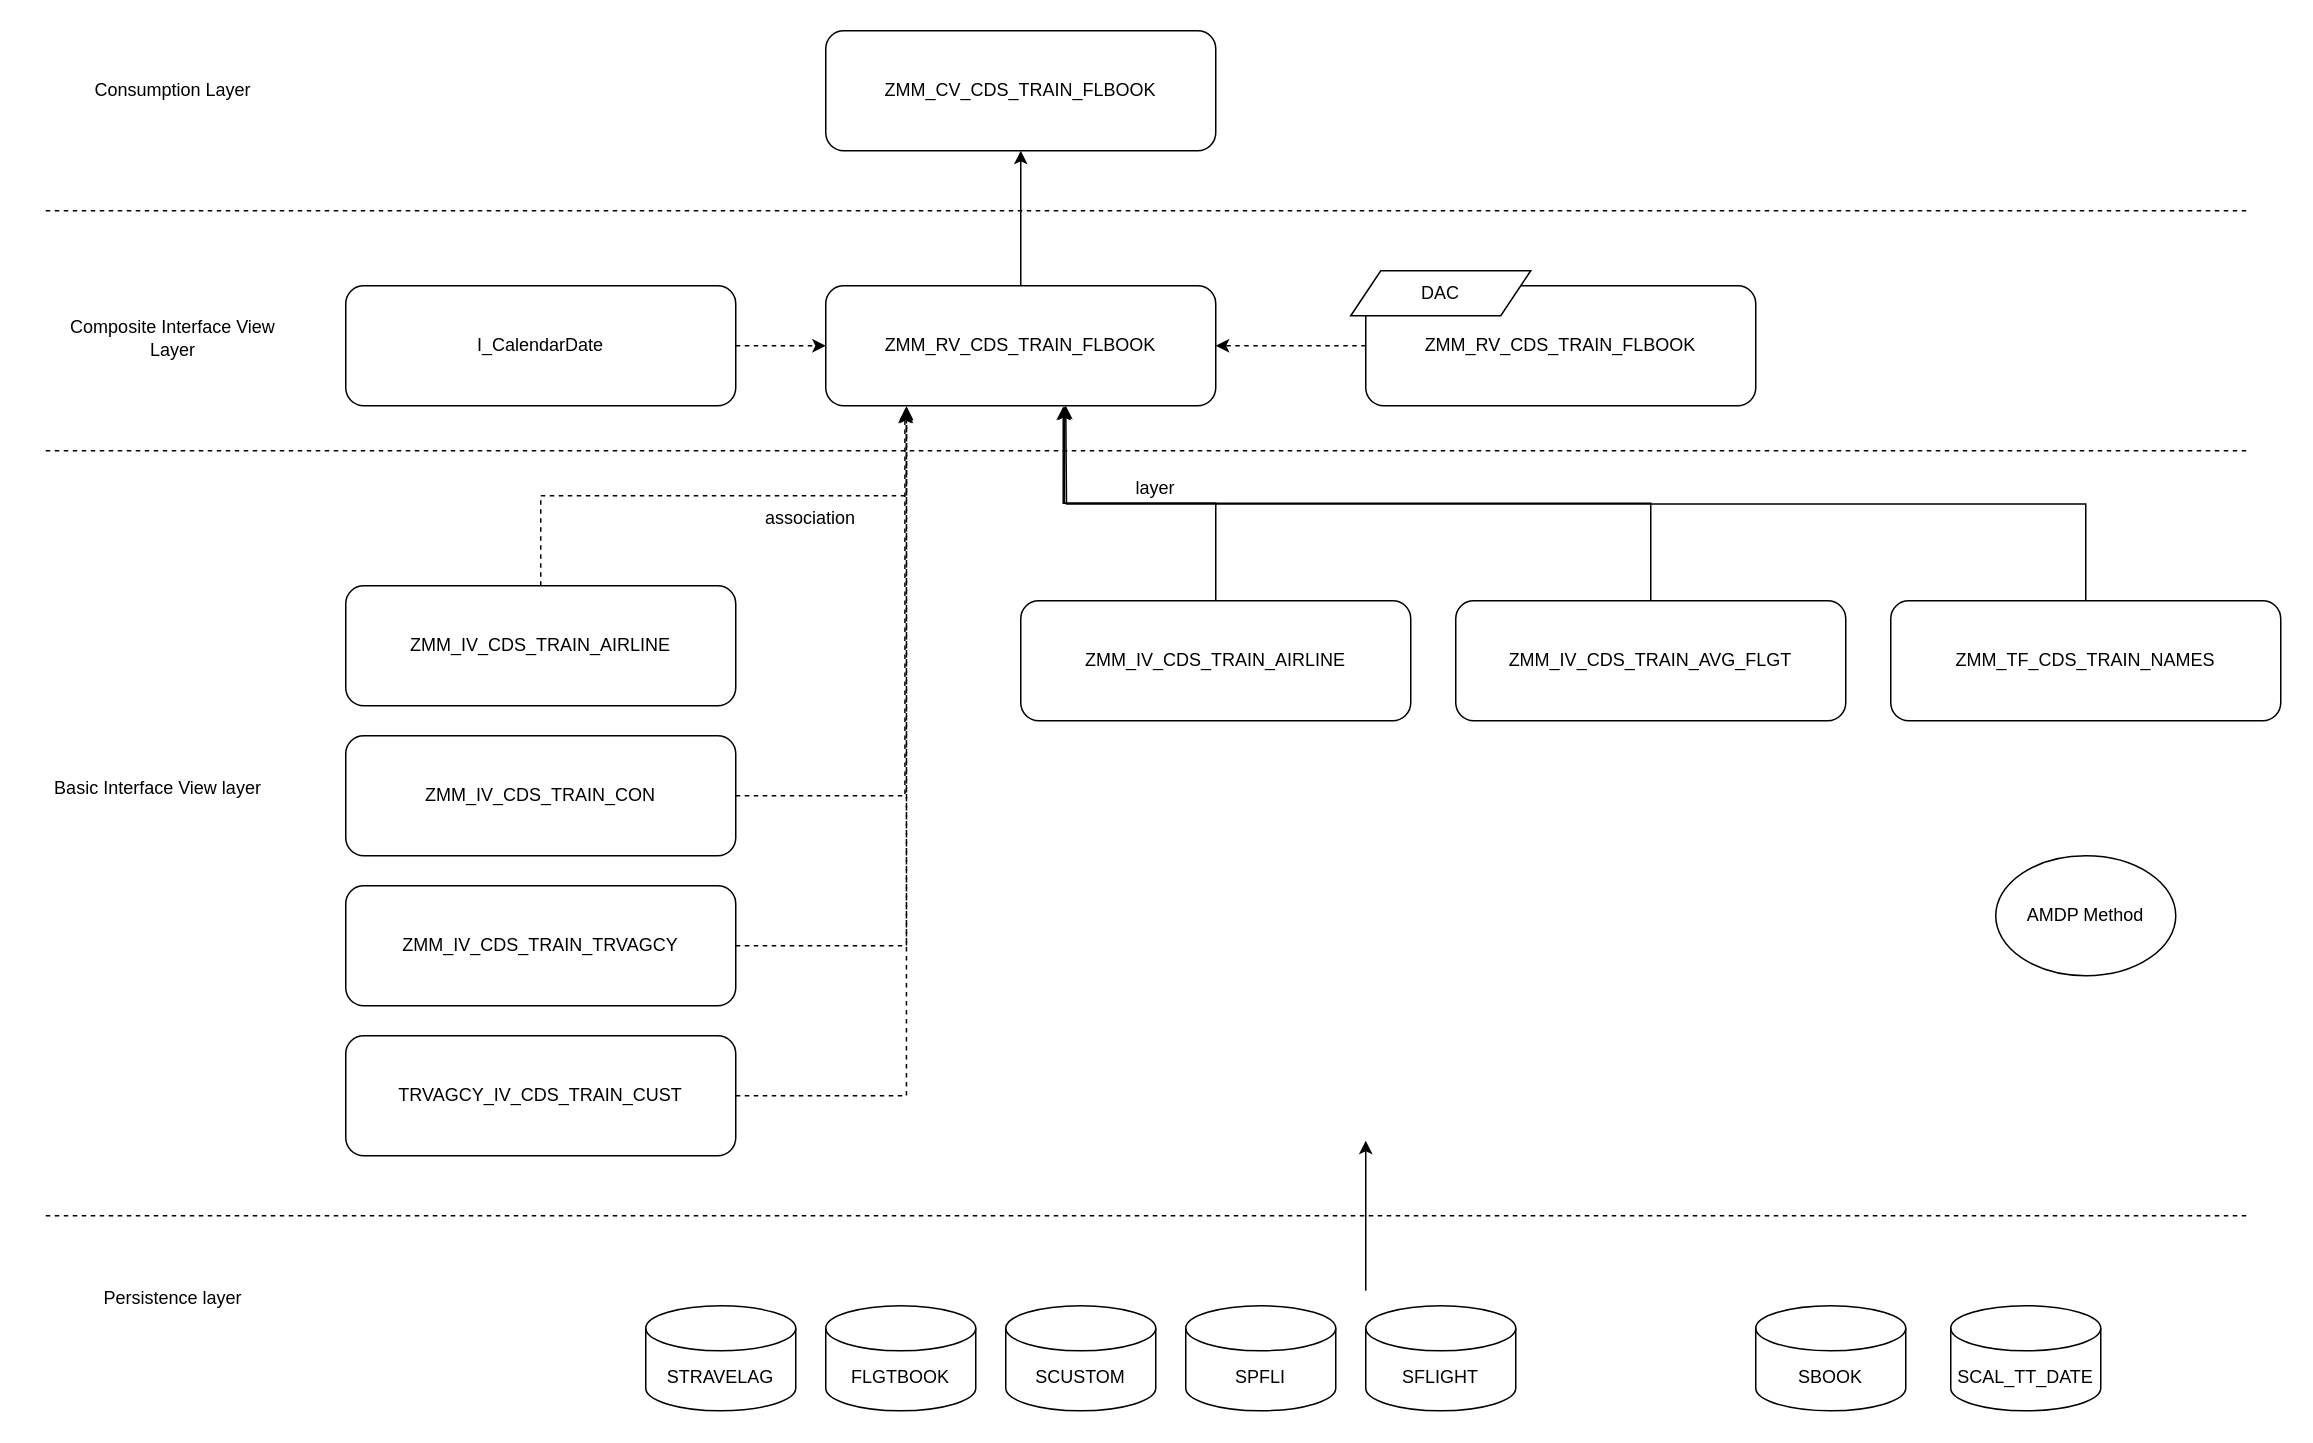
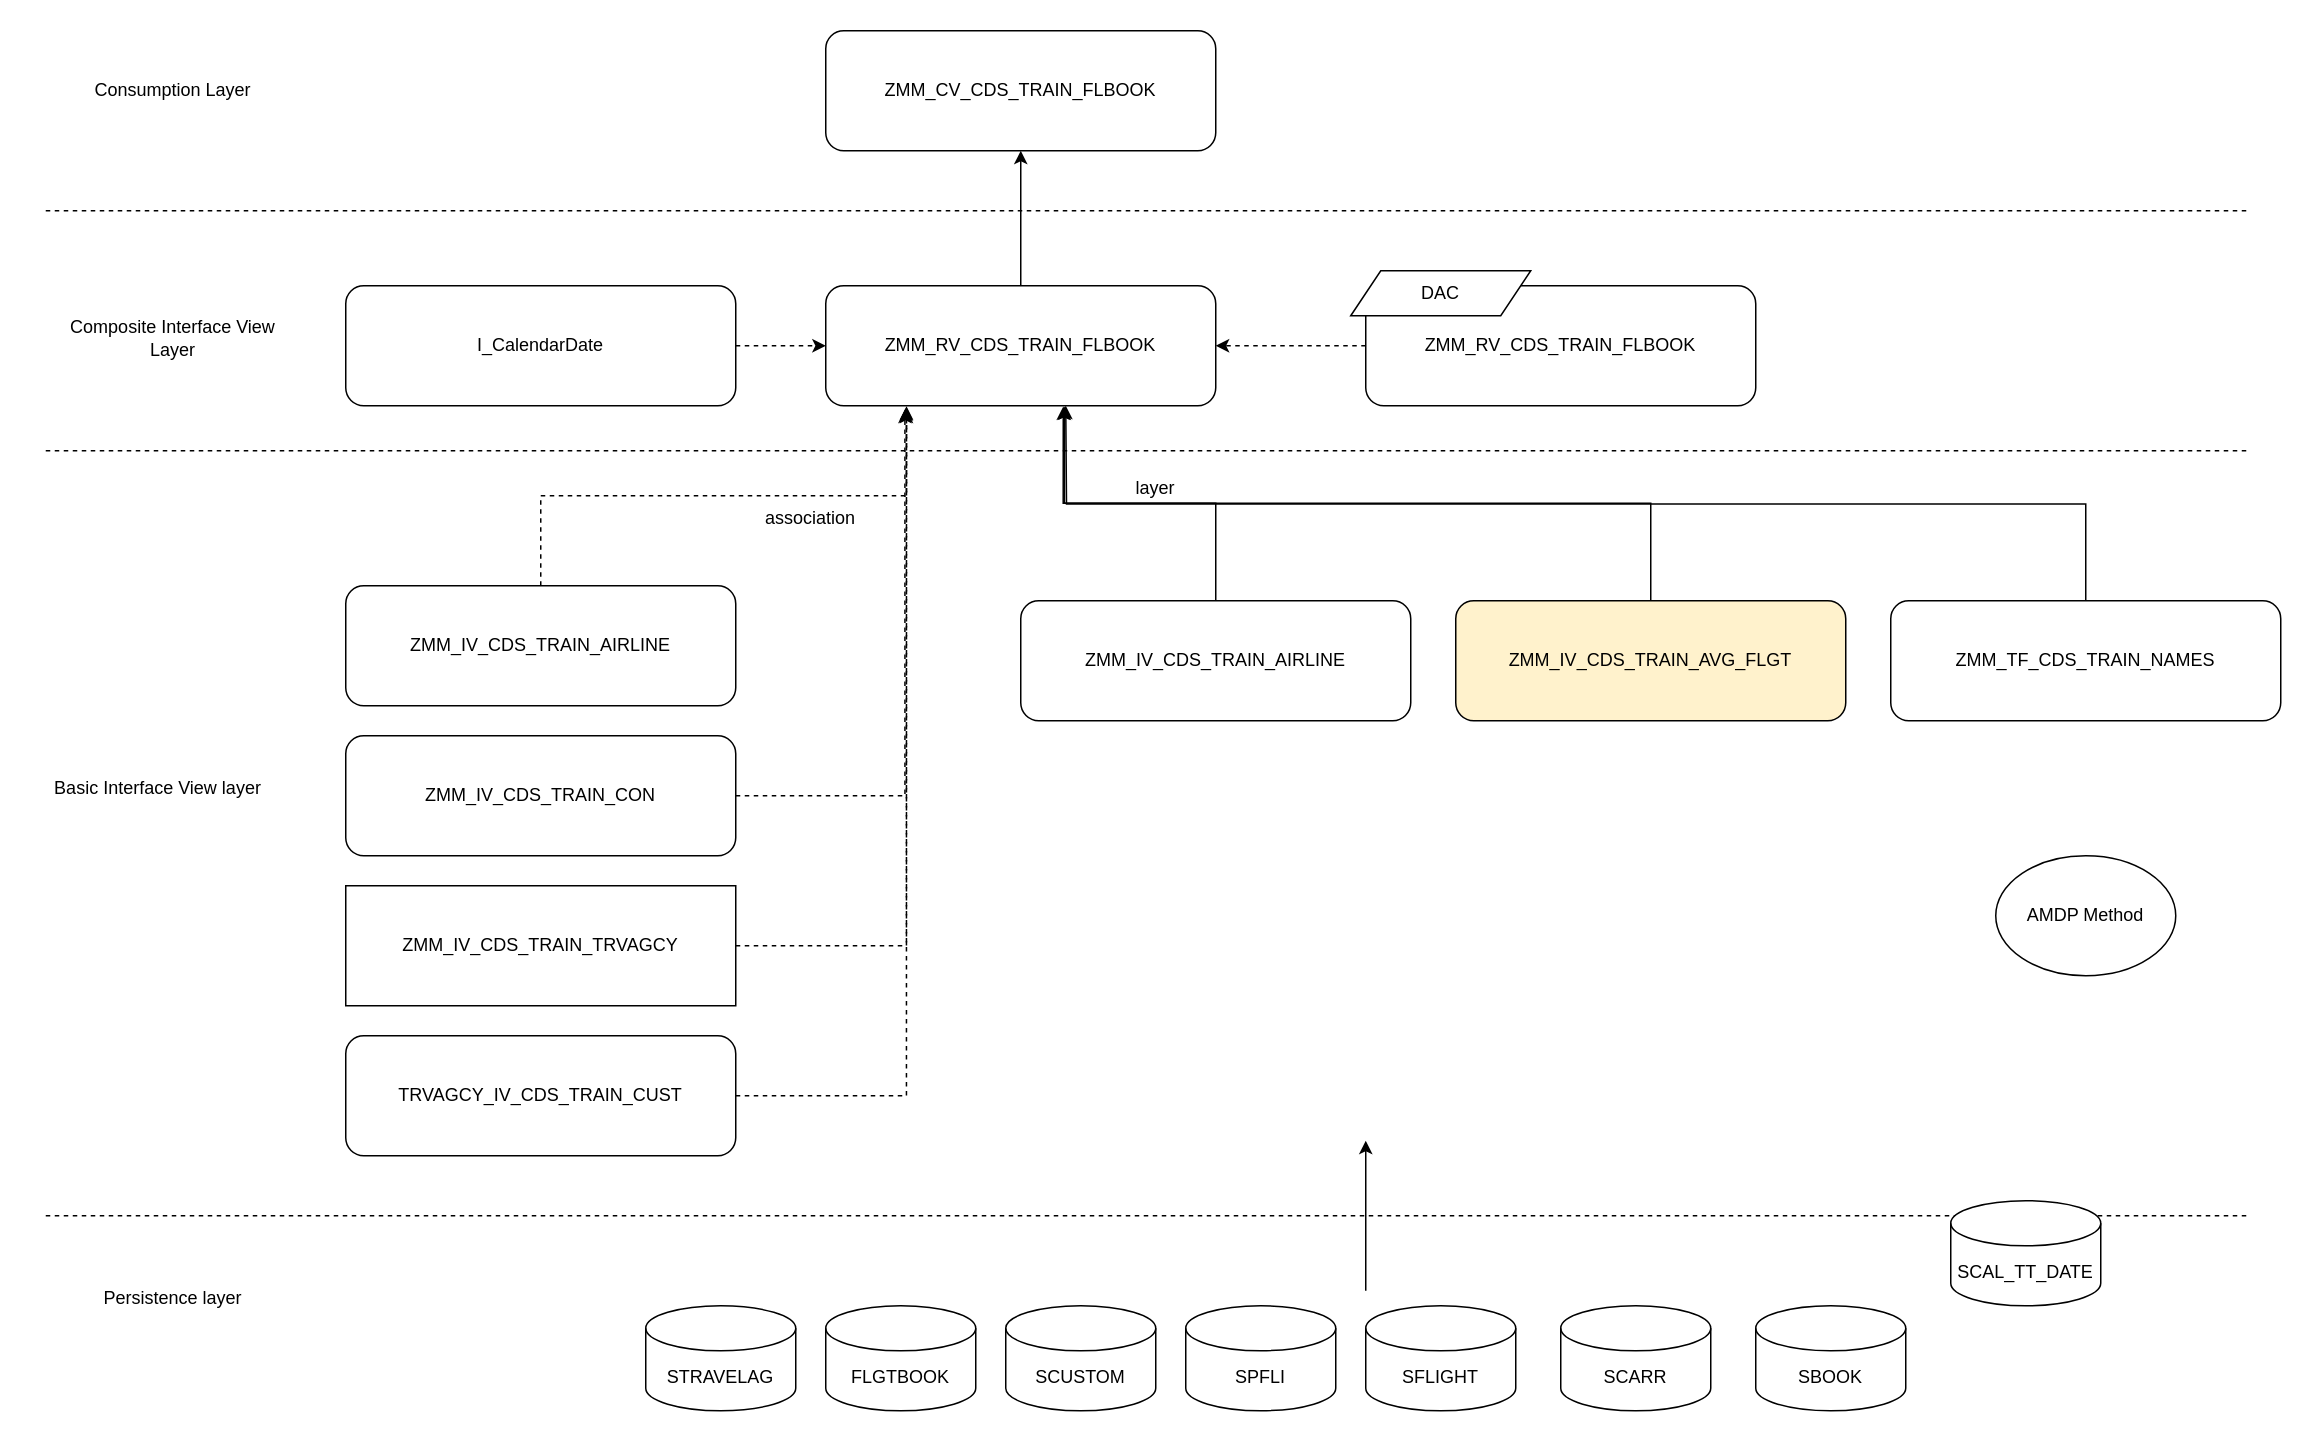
(1651, 661) -> (1651, 661)
(541, 946) -> (541, 946)
none -> (1636, 1358)
(2026, 1358) -> (2026, 1253)
